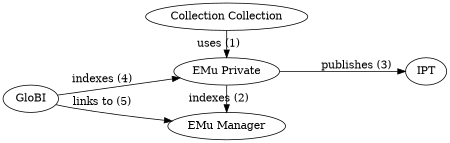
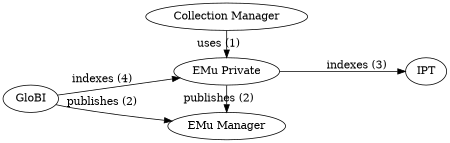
(227, 17) -> (227, 17)
(357, 66) -> (357, 66)
(219, 99) -> (219, 99)
(102, 102) -> (102, 102)
